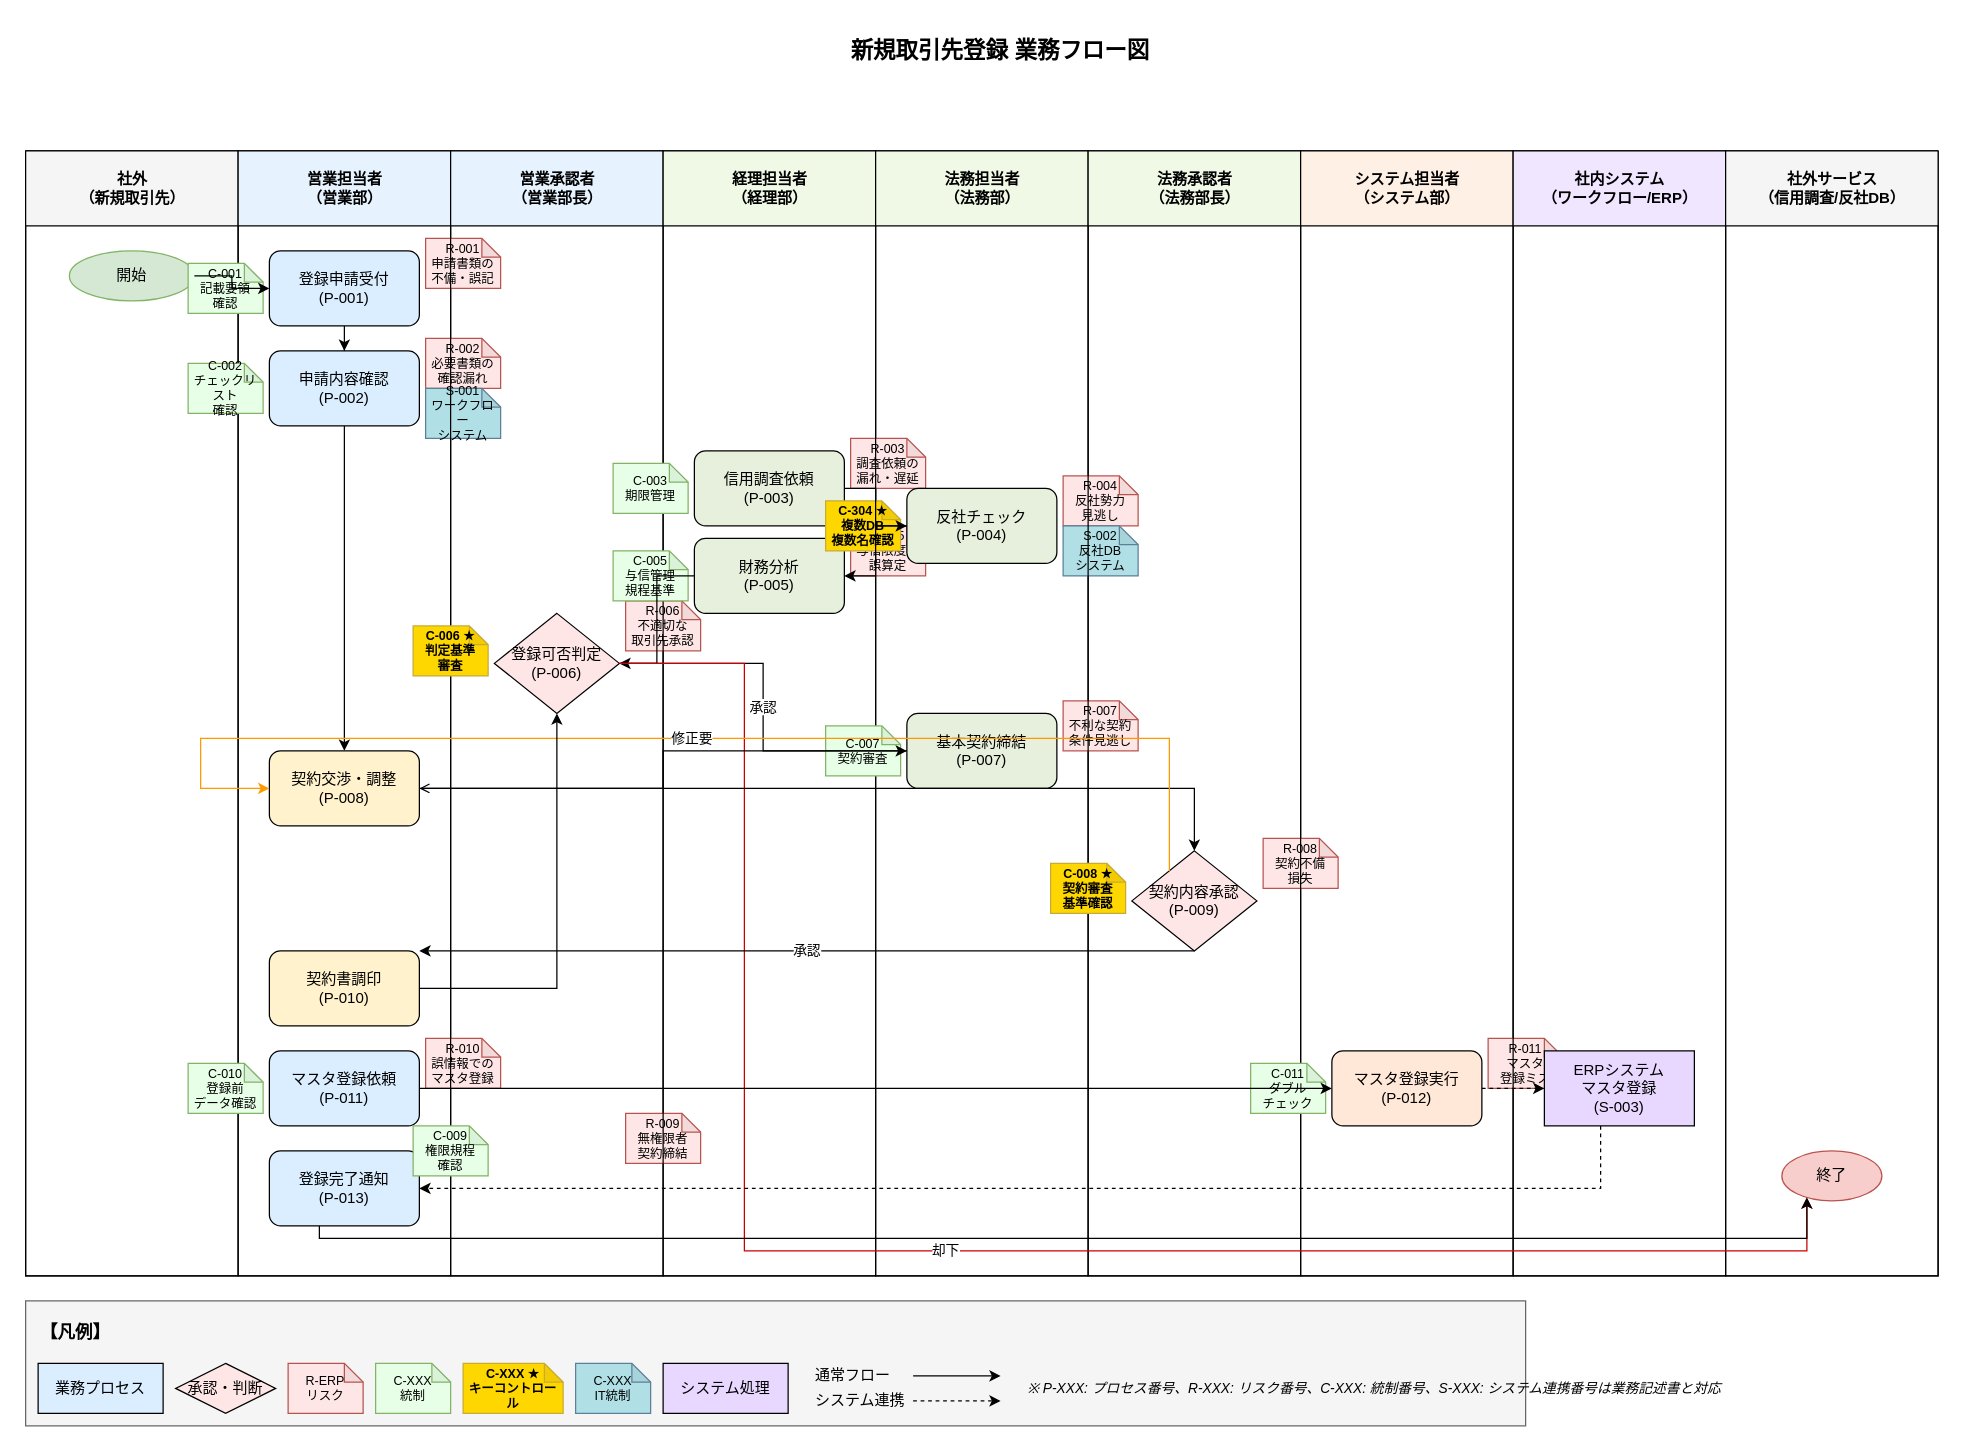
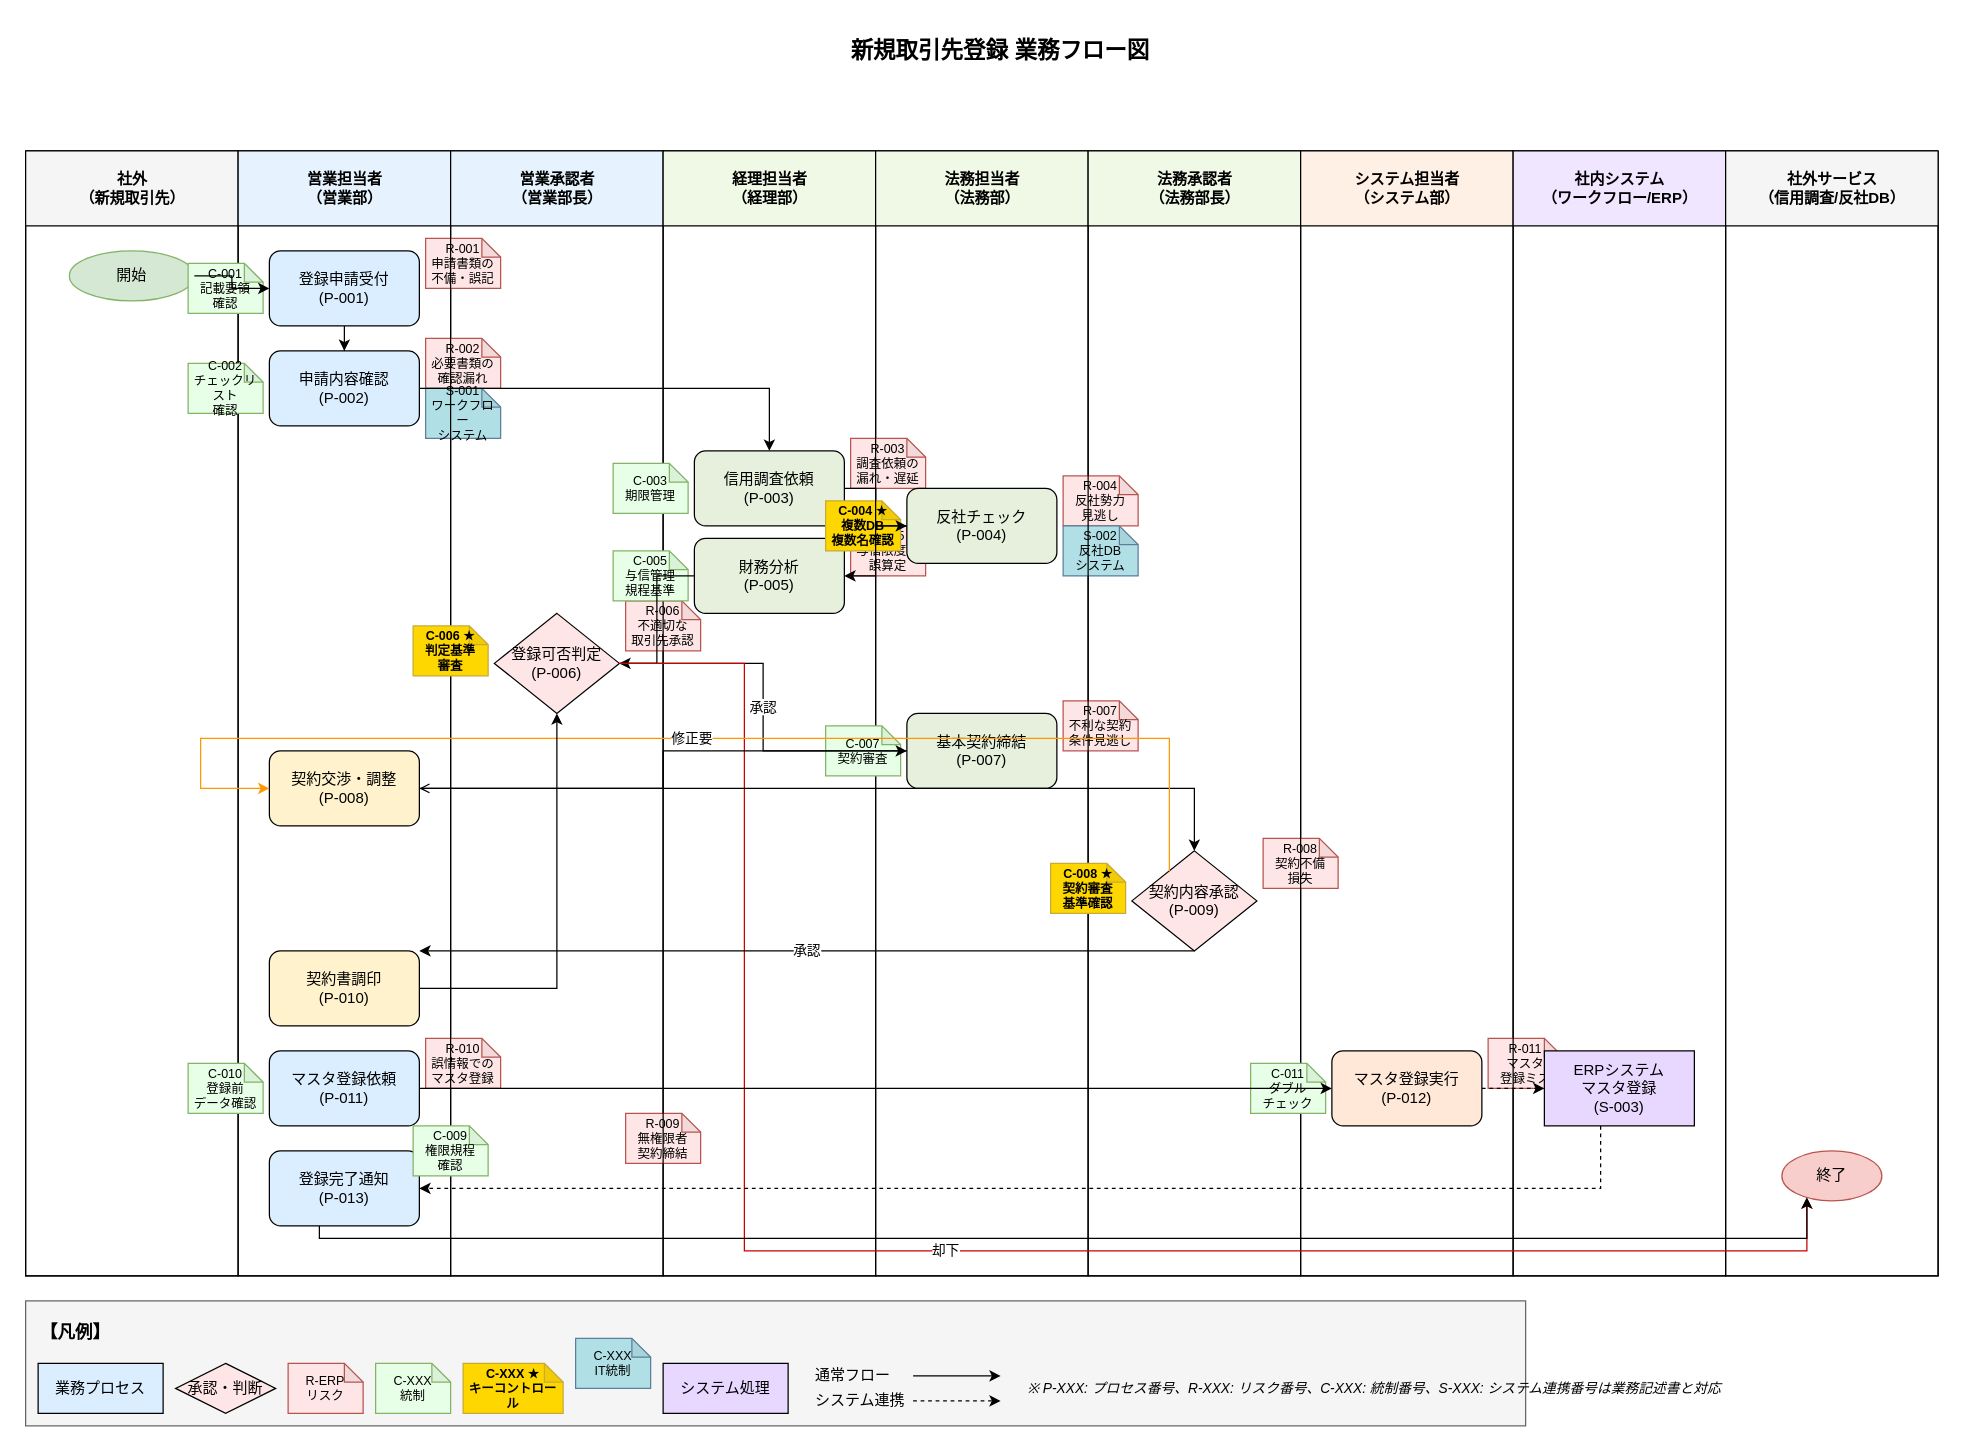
(863, 526) -> (863, 526)
(344, 584) -> (621, 388)
(613, 1388) -> (613, 1363)
